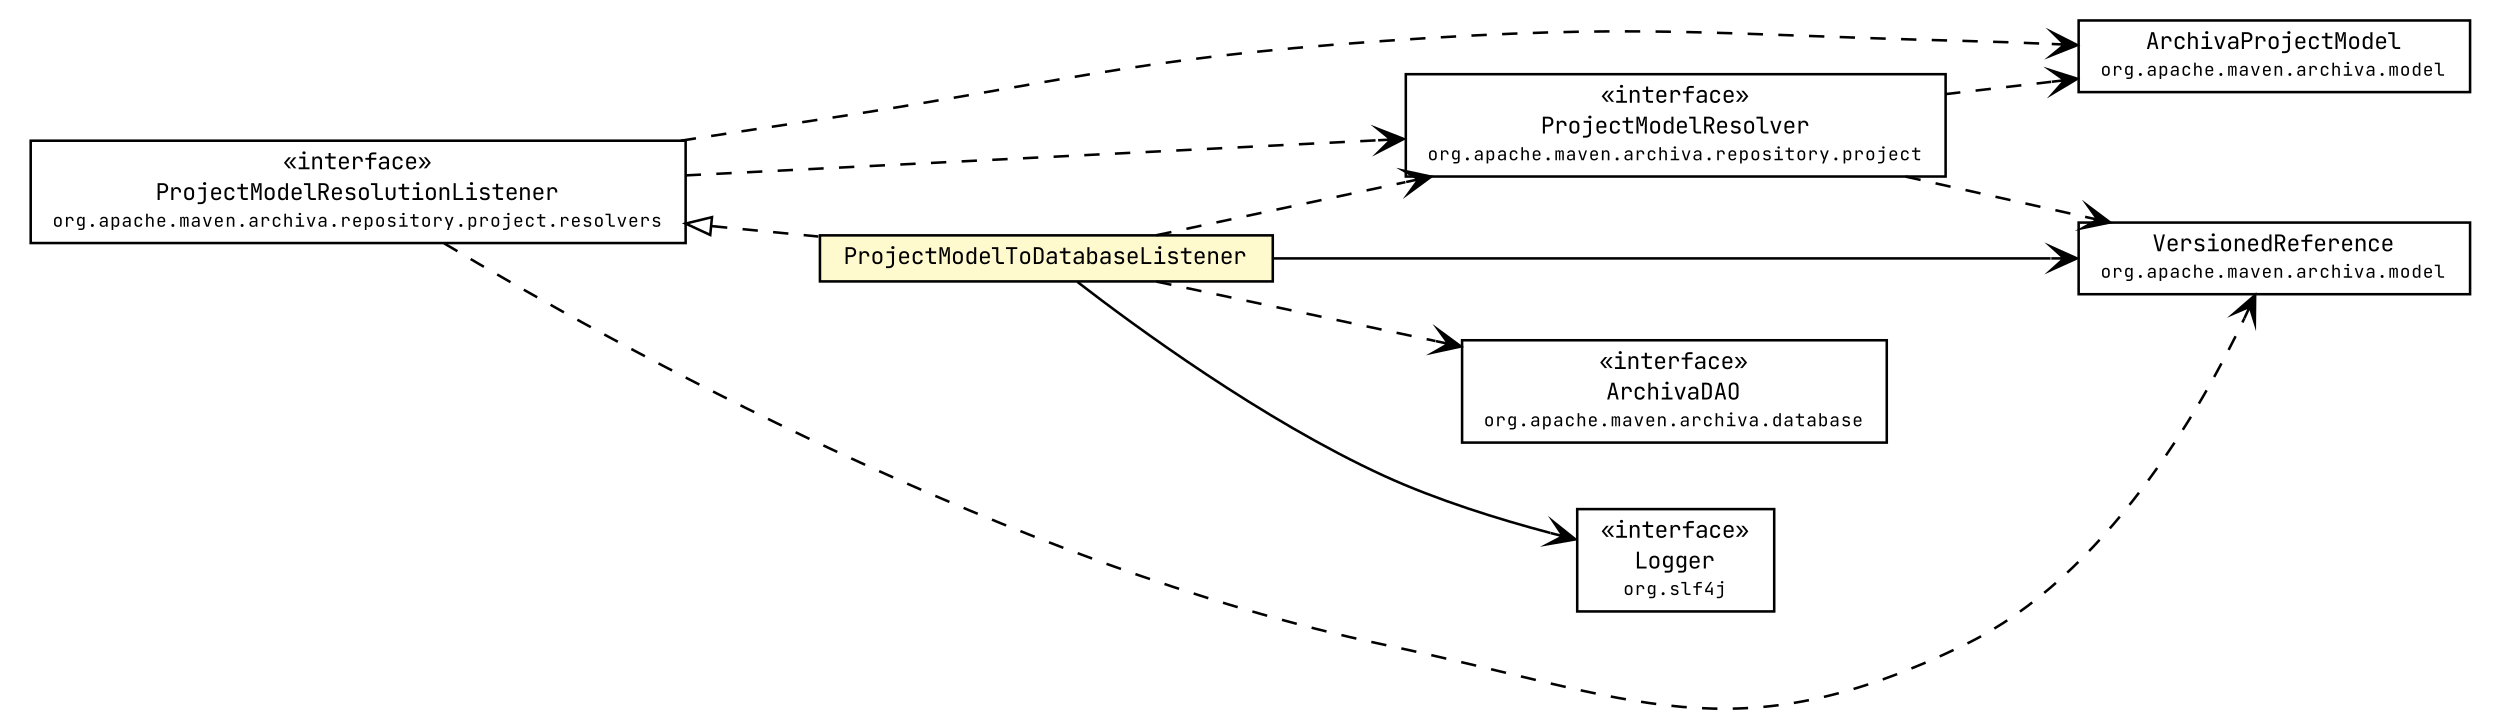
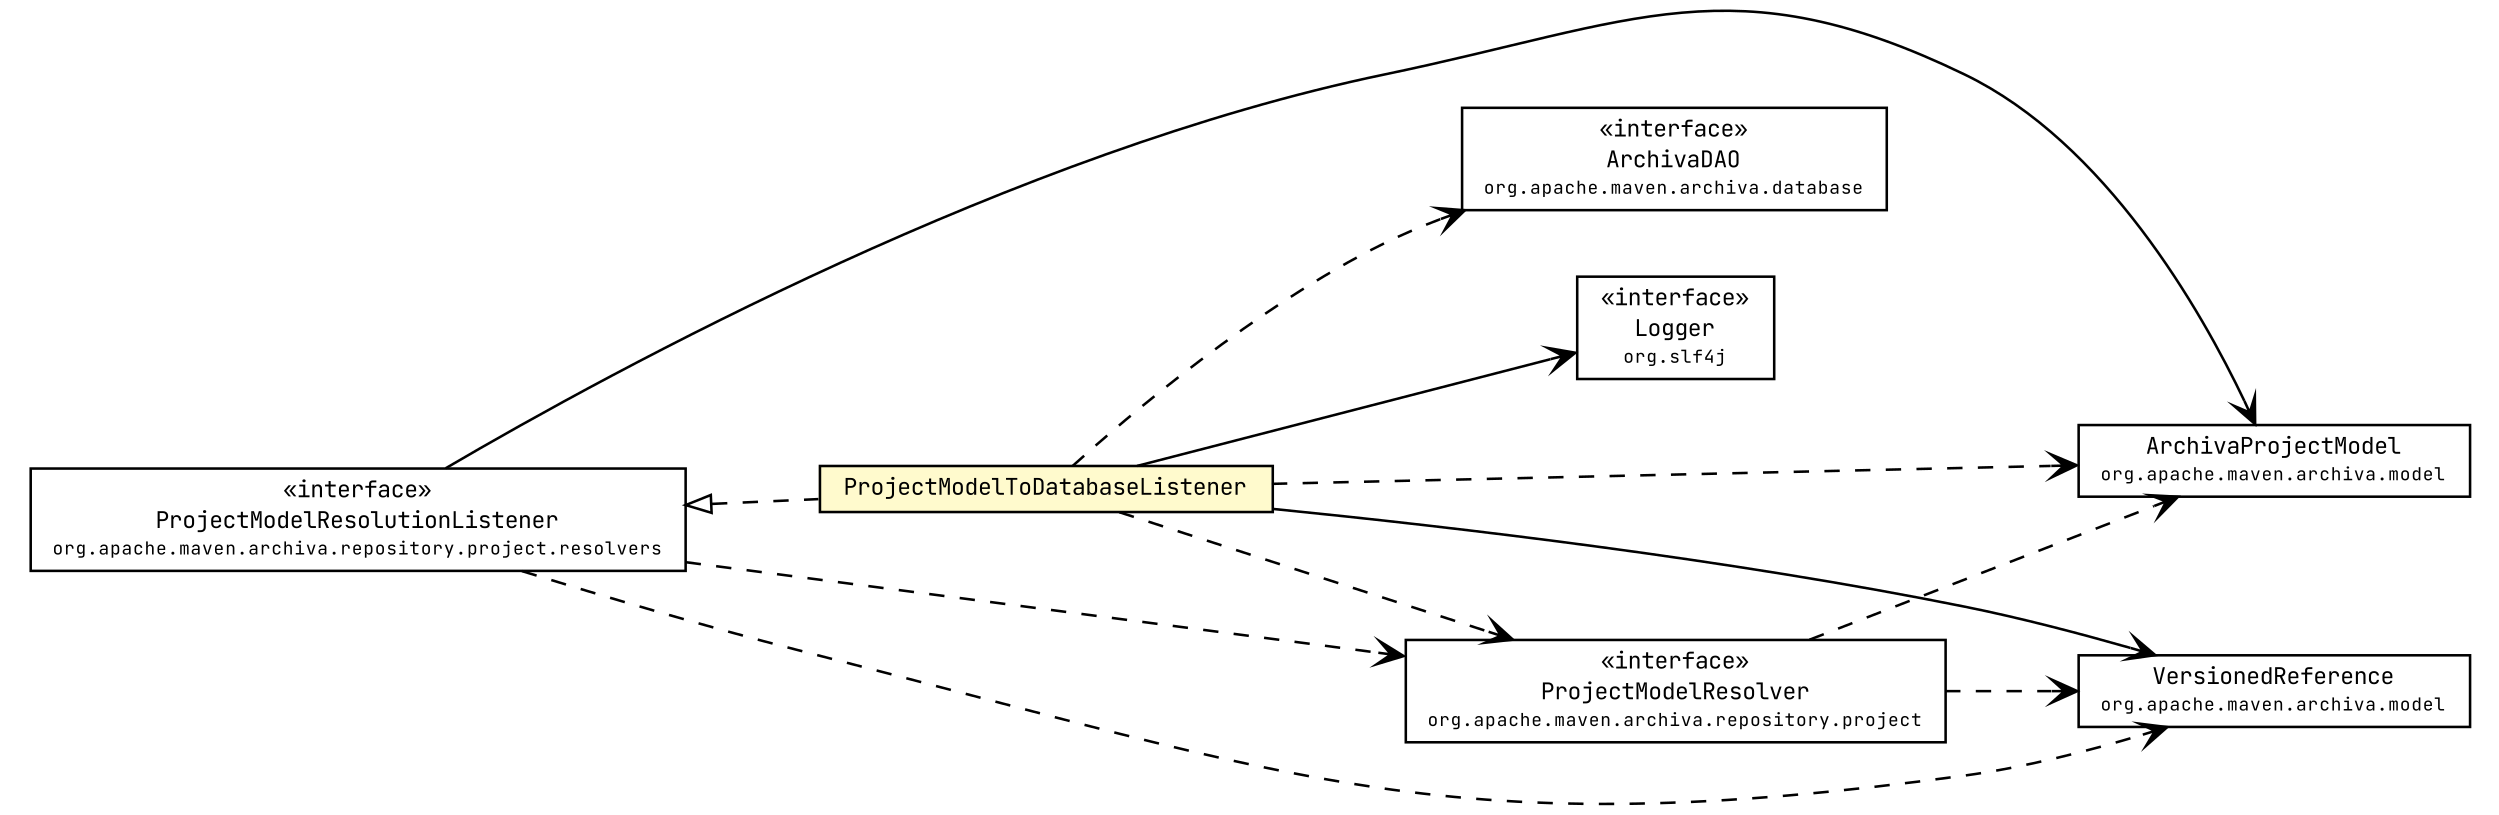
(1362, 43) -> (1391, 73)
none -> (1661, 475)
